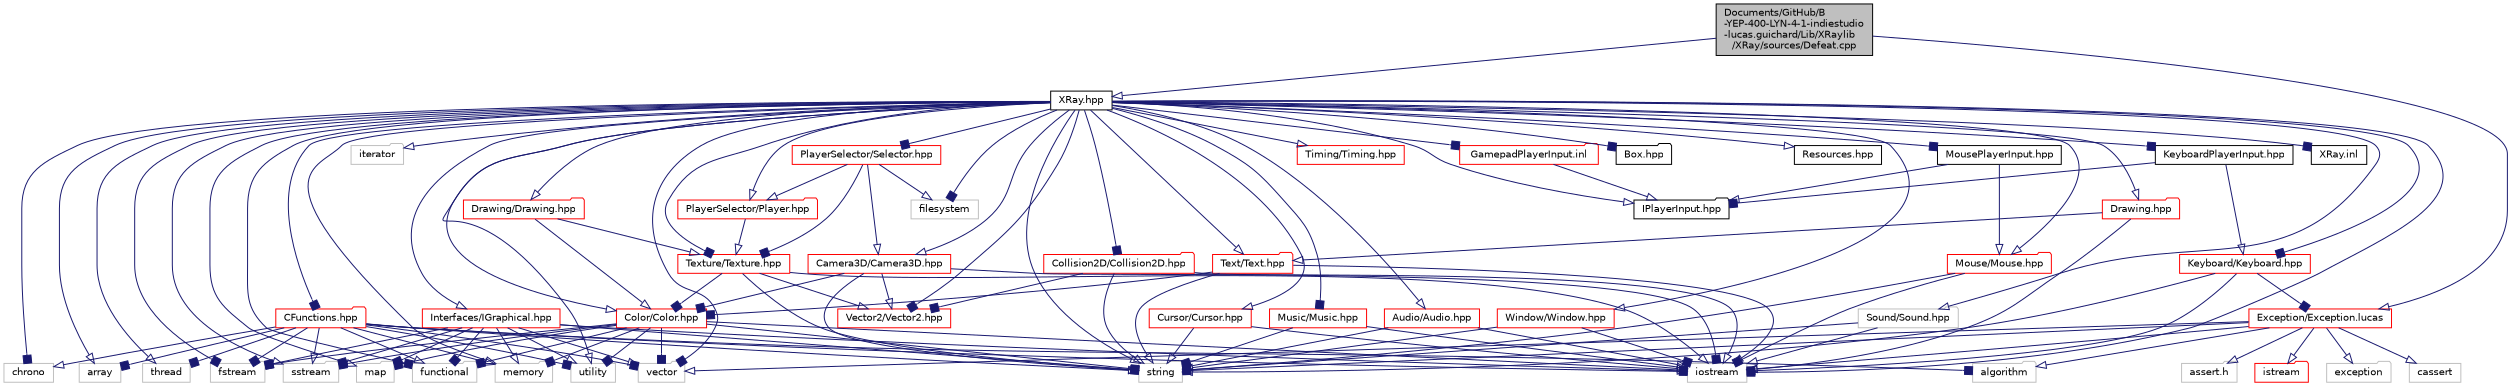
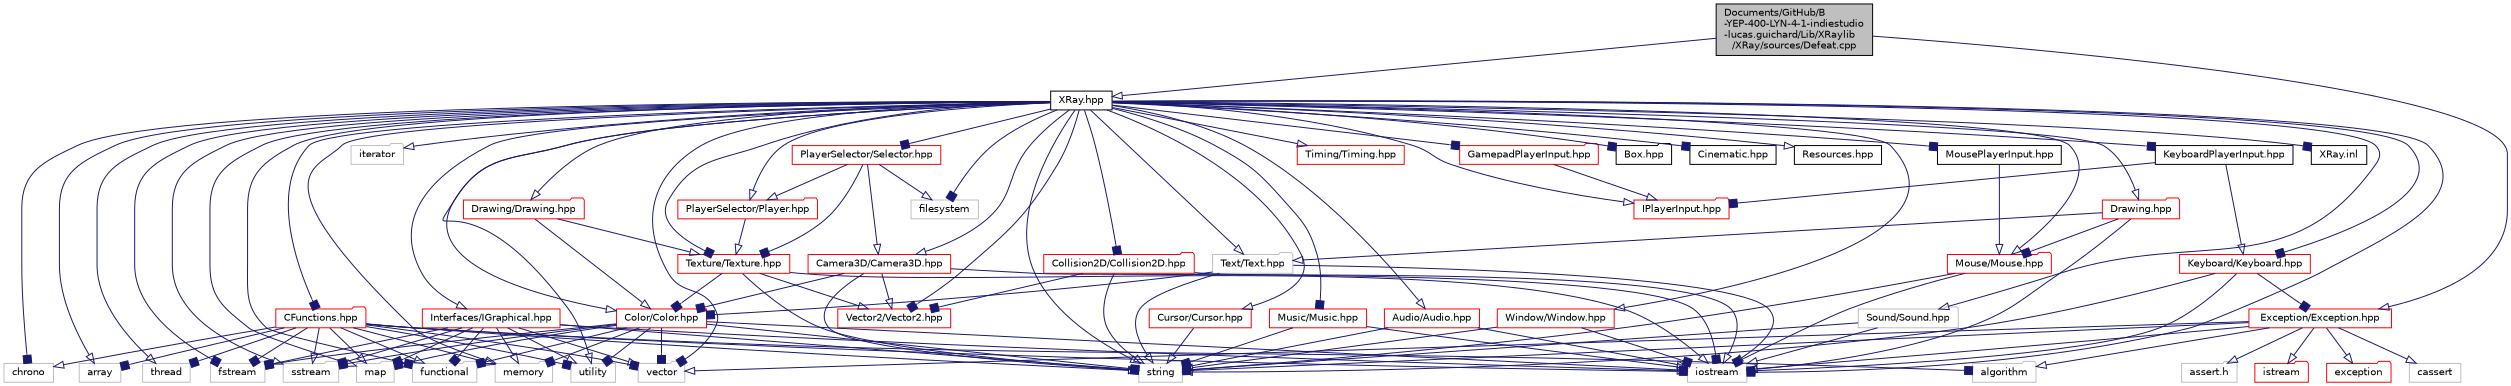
(1529, 155) -> (1529, 155)
none -> (1733, 155)
(1844, 182) -> none
(1681, 209) -> (1681, 209)
none -> (2075, 235)
(1253, 264) -> (1253, 264)
(2320, 318) -> (2320, 318)
none -> (344, 342)
(1464, 349) -> none
(2359, 373) -> (2359, 373)
